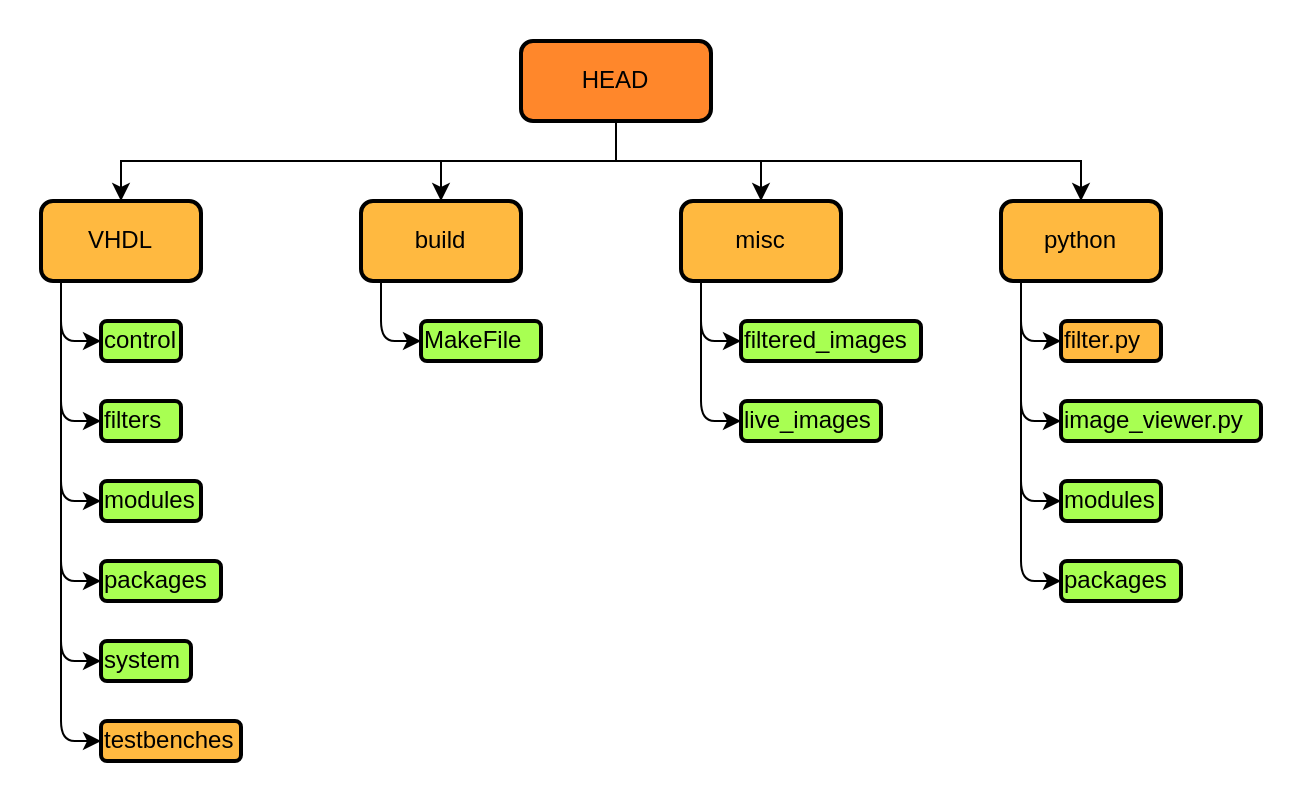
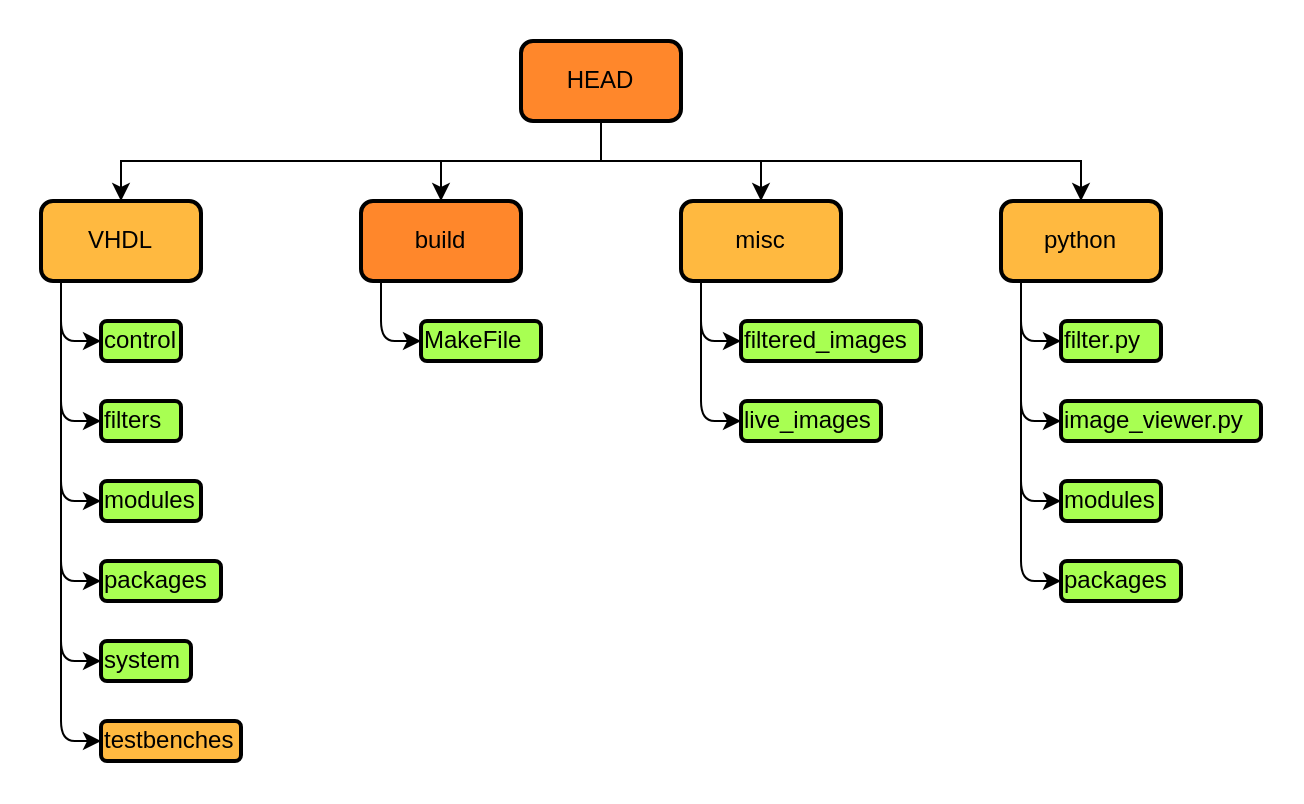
(616, 81) -> (601, 81)
(441, 241) -> (441, 241)
(1111, 341) -> (1111, 341)
